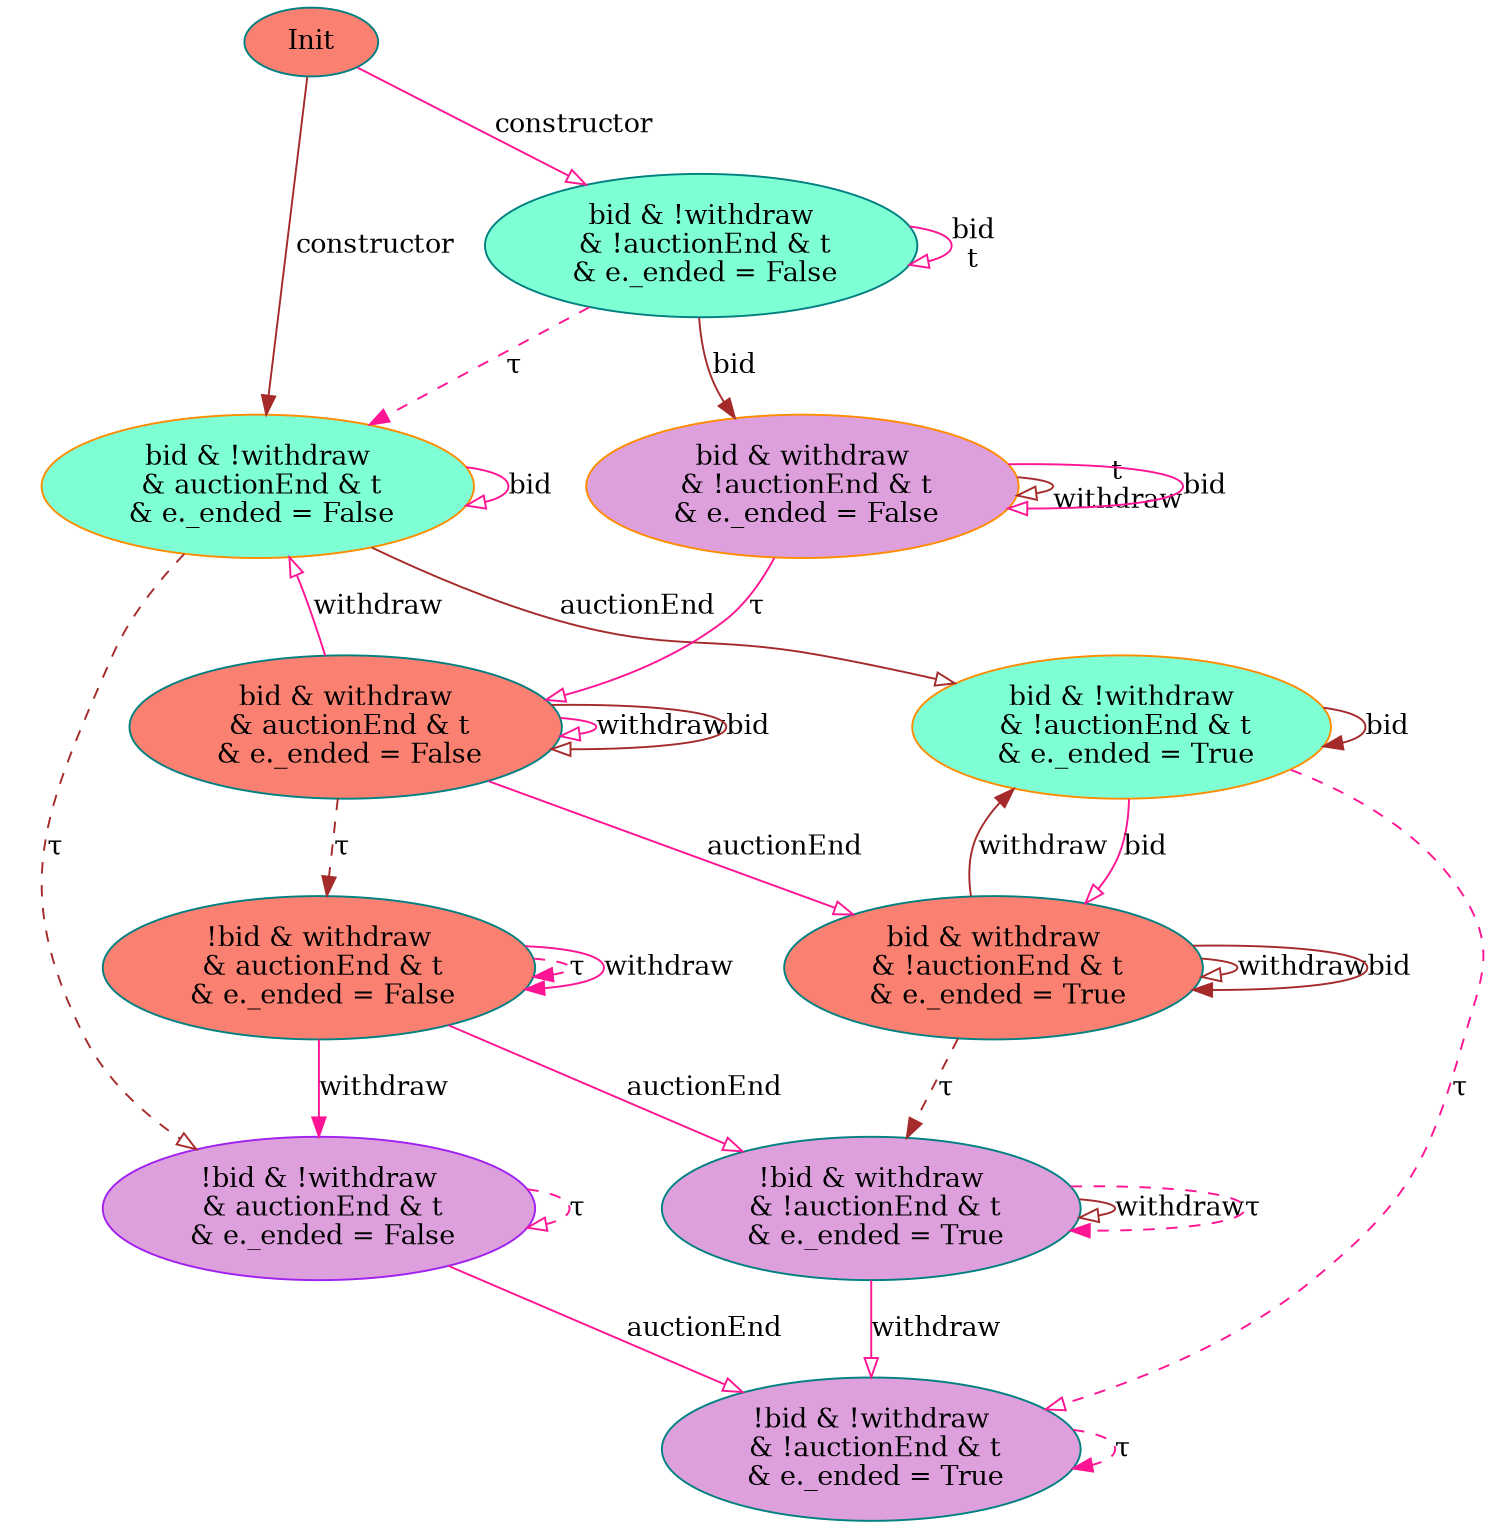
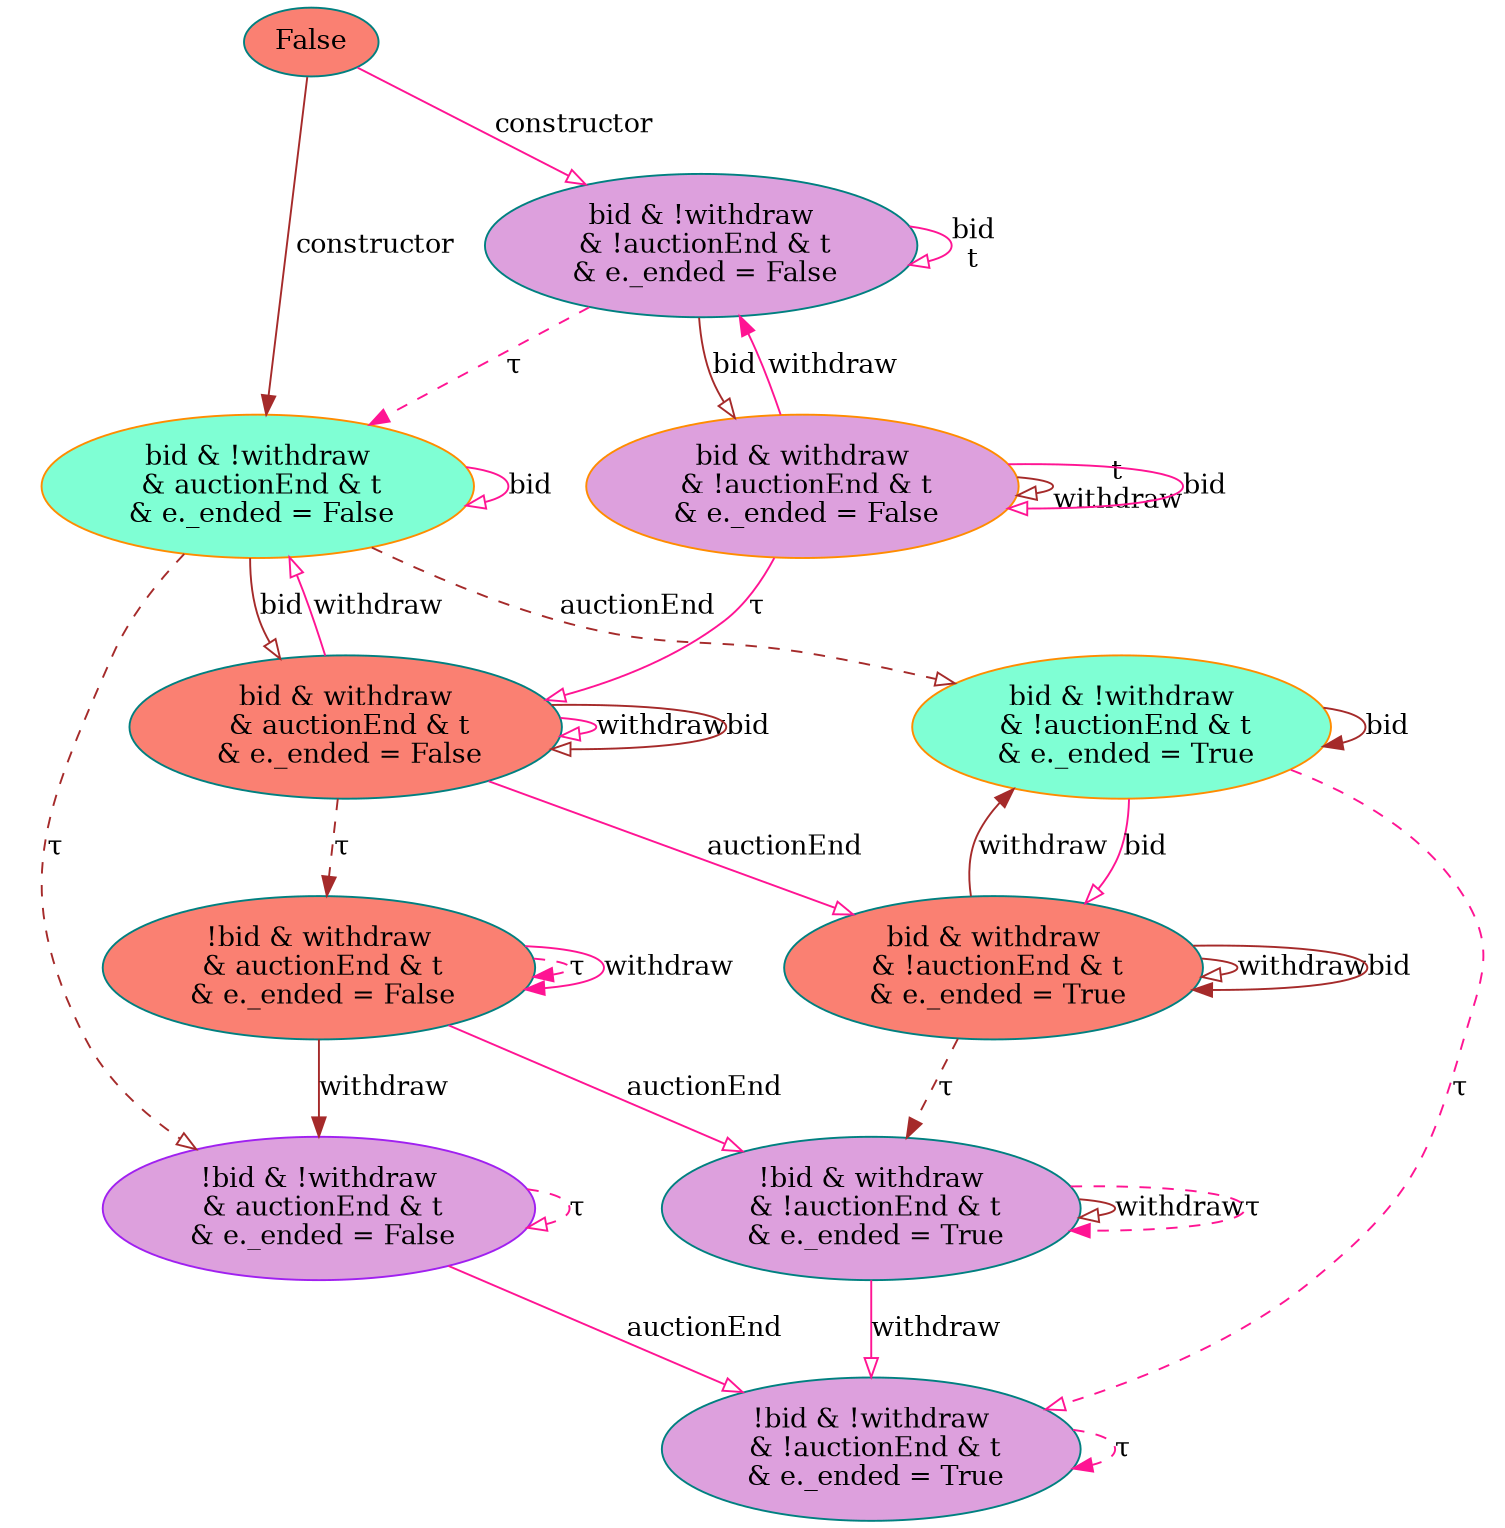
(311, 42) -> (311, 42)
(701, 246) -> (701, 246)
(706, 362) -> (706, 362)
none -> (766, 374)
none -> (254, 602)
(648, 639) -> (648, 639)
(319, 1078) -> (319, 1078)
